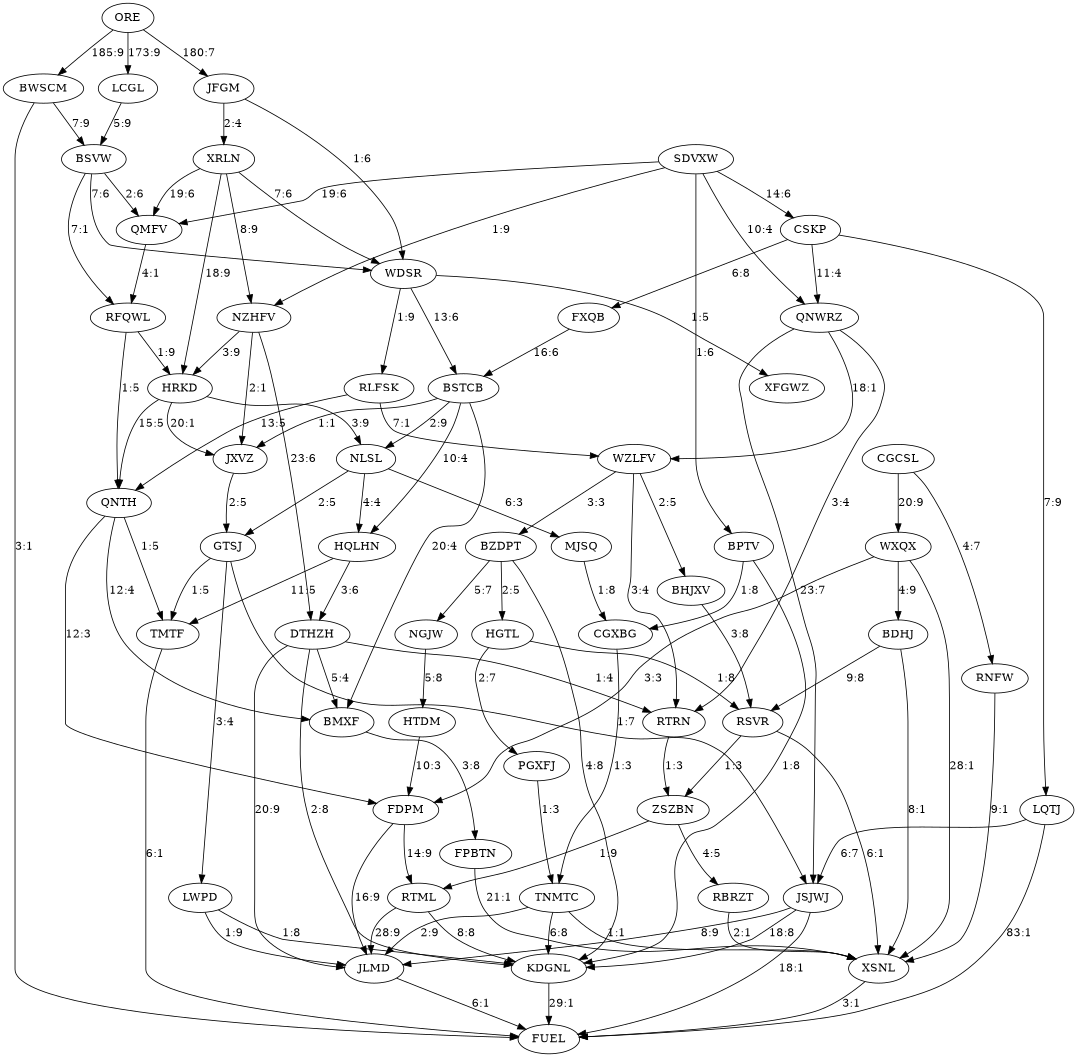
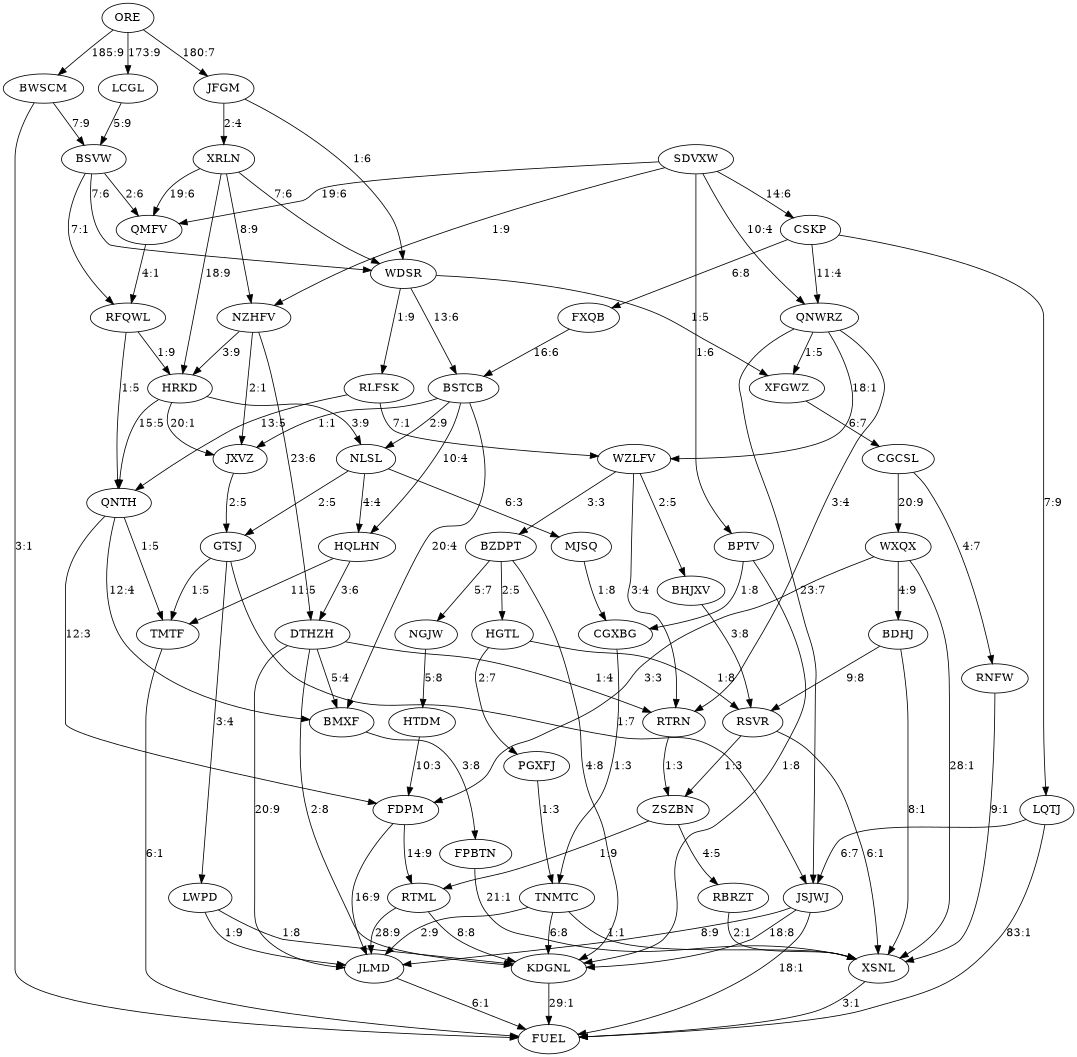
none -> (805, 349)
none -> (839, 422)
